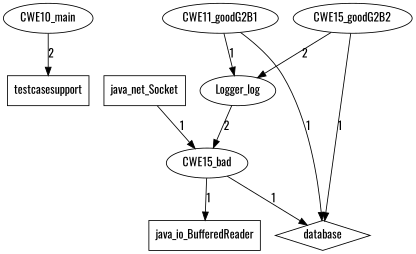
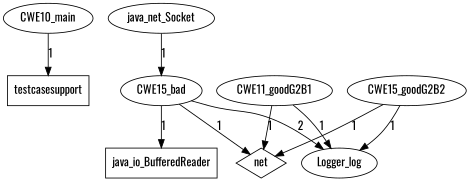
(51, 54) -> (51, 54)
(305, 54) -> (393, 127)
(145, 91) -> (161, 18)
(224, 123) -> (257, 114)
(323, 235) -> (261, 163)
